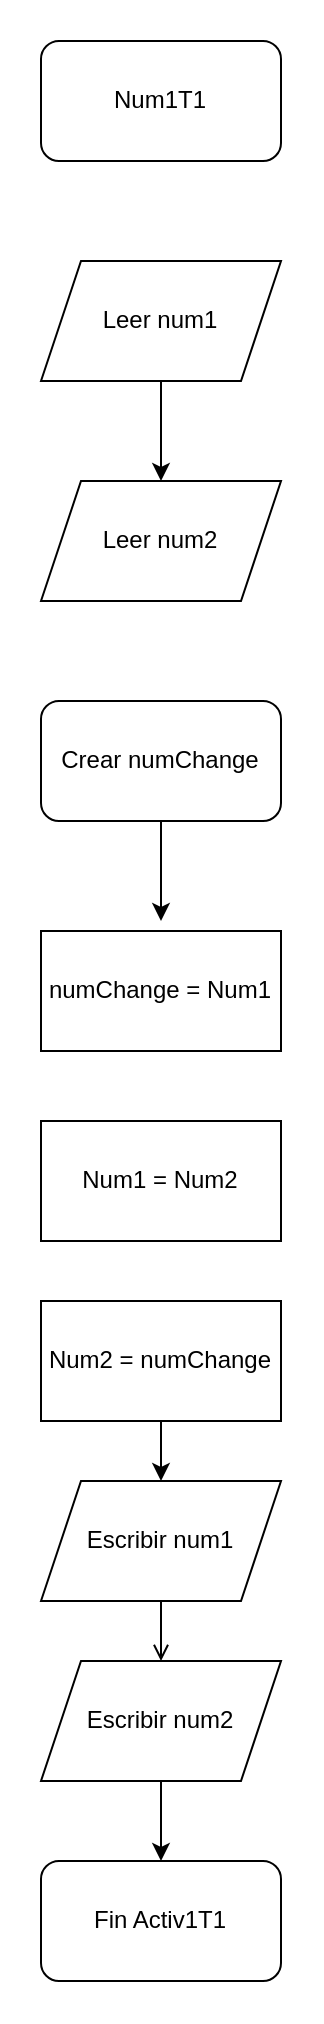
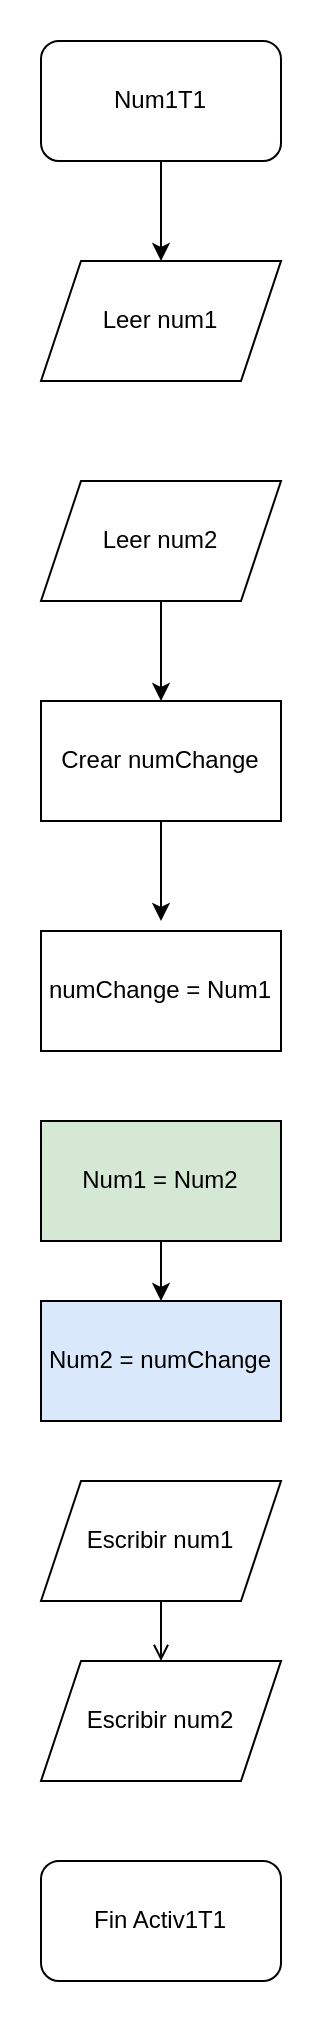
none -> (161, 204)
(161, 424) -> none
none -> (161, 644)
(161, 761) -> (161, 761)
(161, 1181) -> (161, 1181)
none -> (161, 1278)
(161, 1361) -> (161, 1361)
(161, 1458) -> none
(161, 1814) -> none
